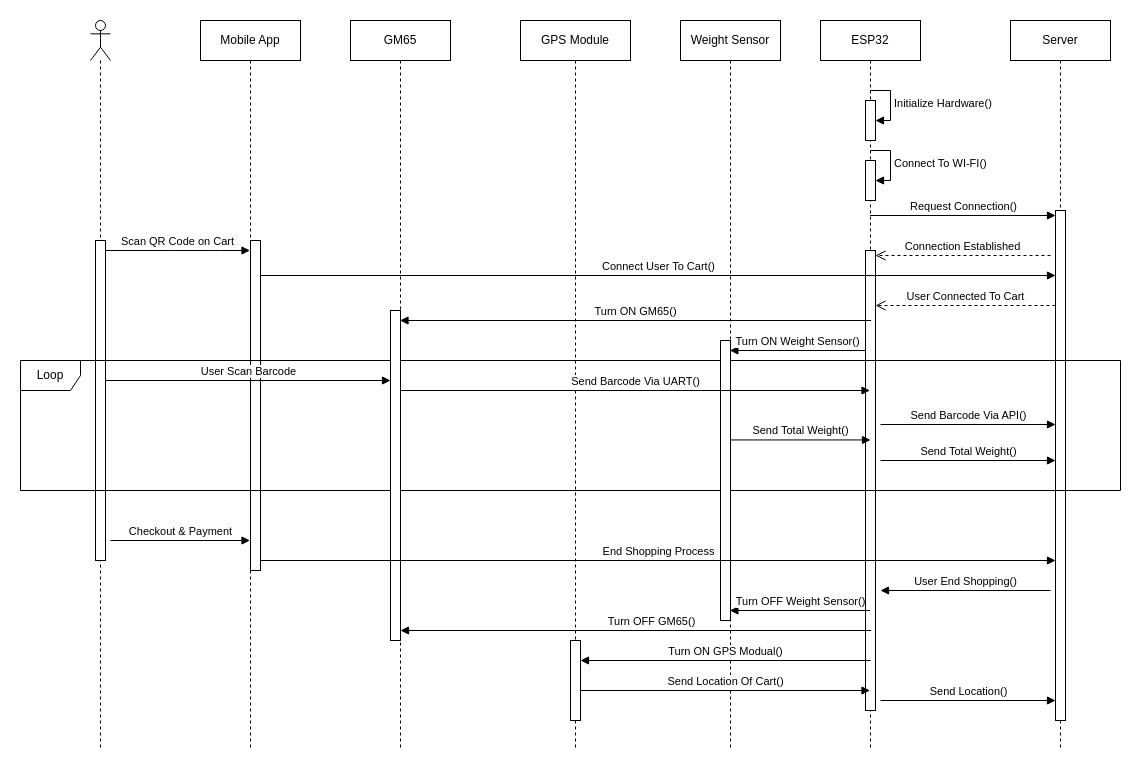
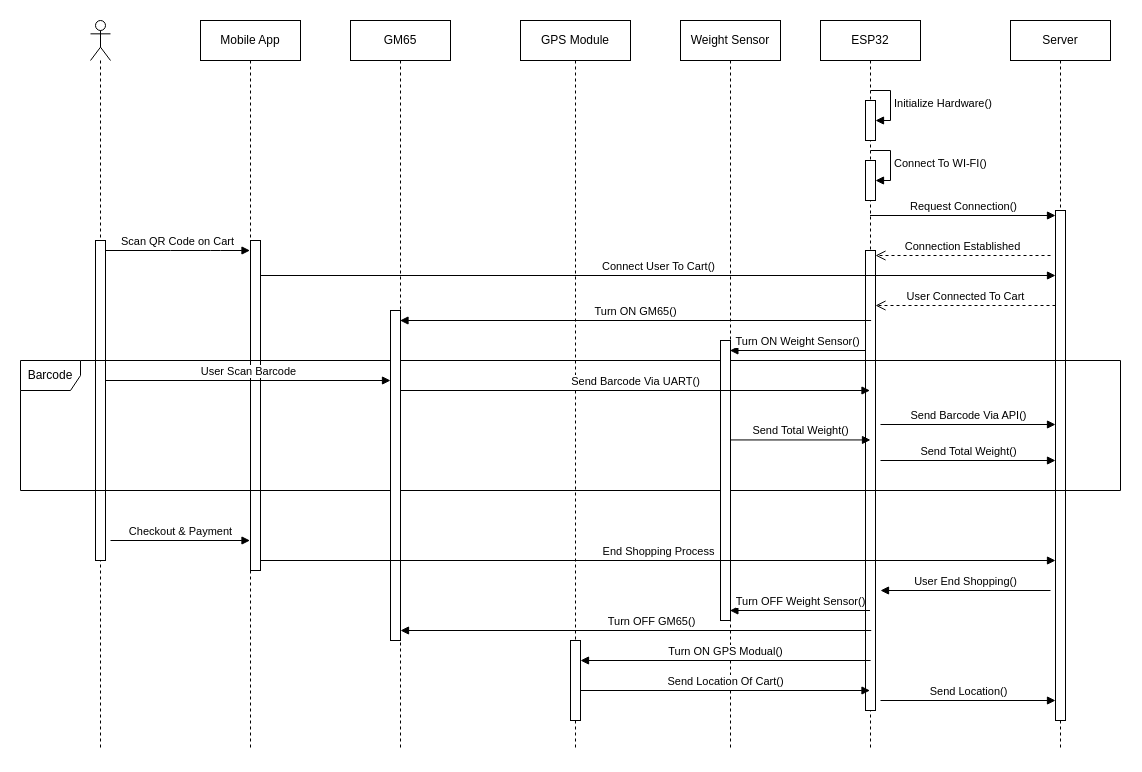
(51, 376) -> (51, 376)
